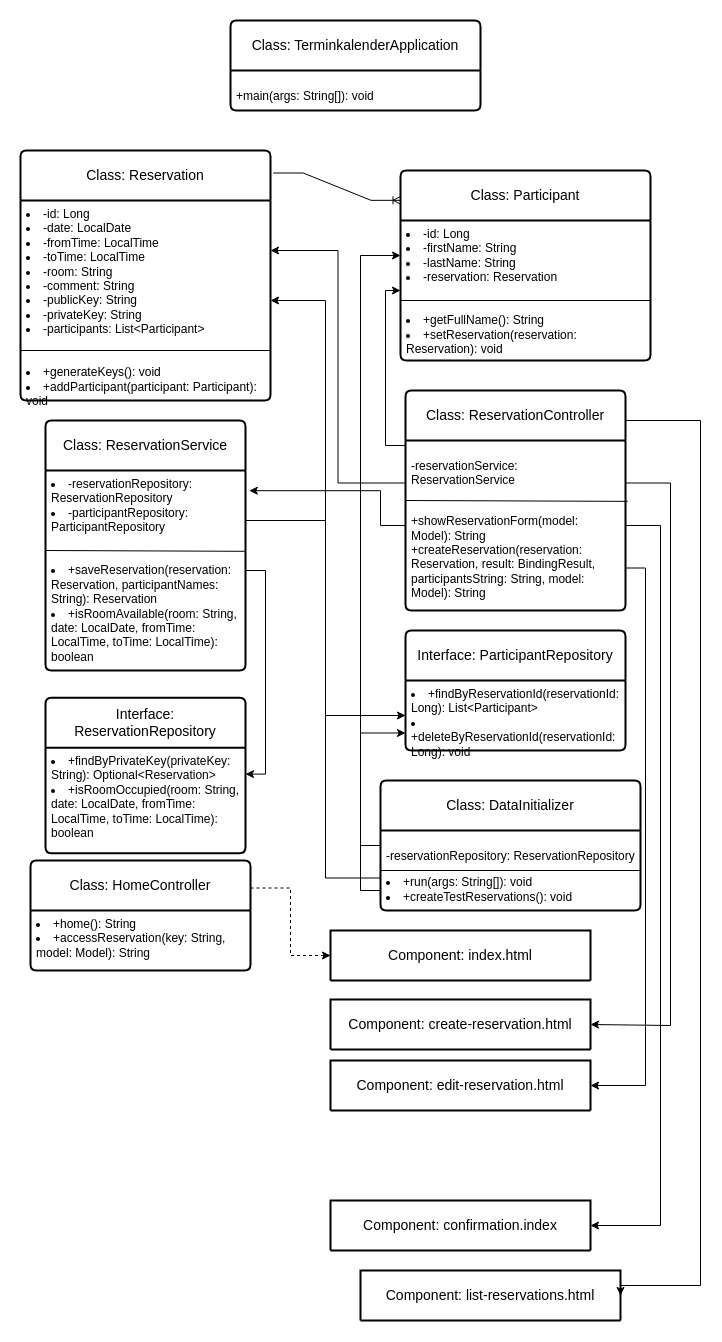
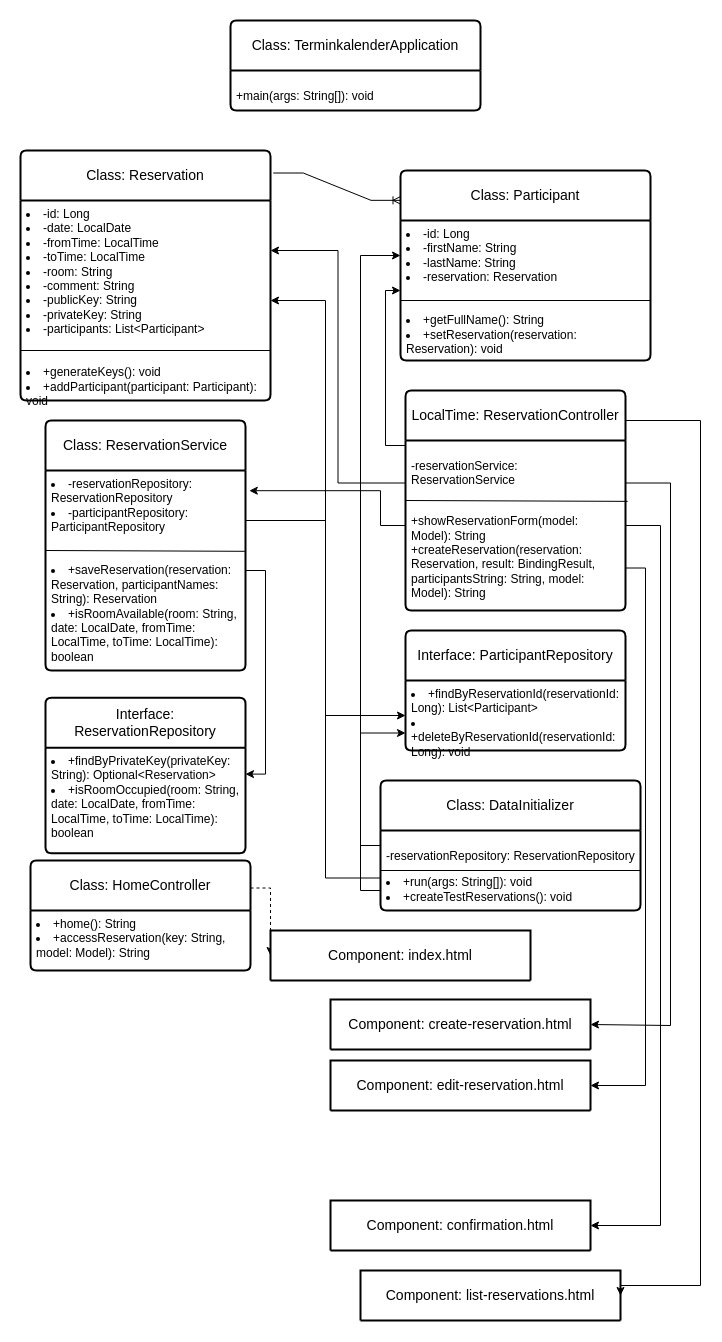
(516, 416) -> (516, 416)
(461, 956) -> (401, 956)
(461, 1226) -> (461, 1226)
